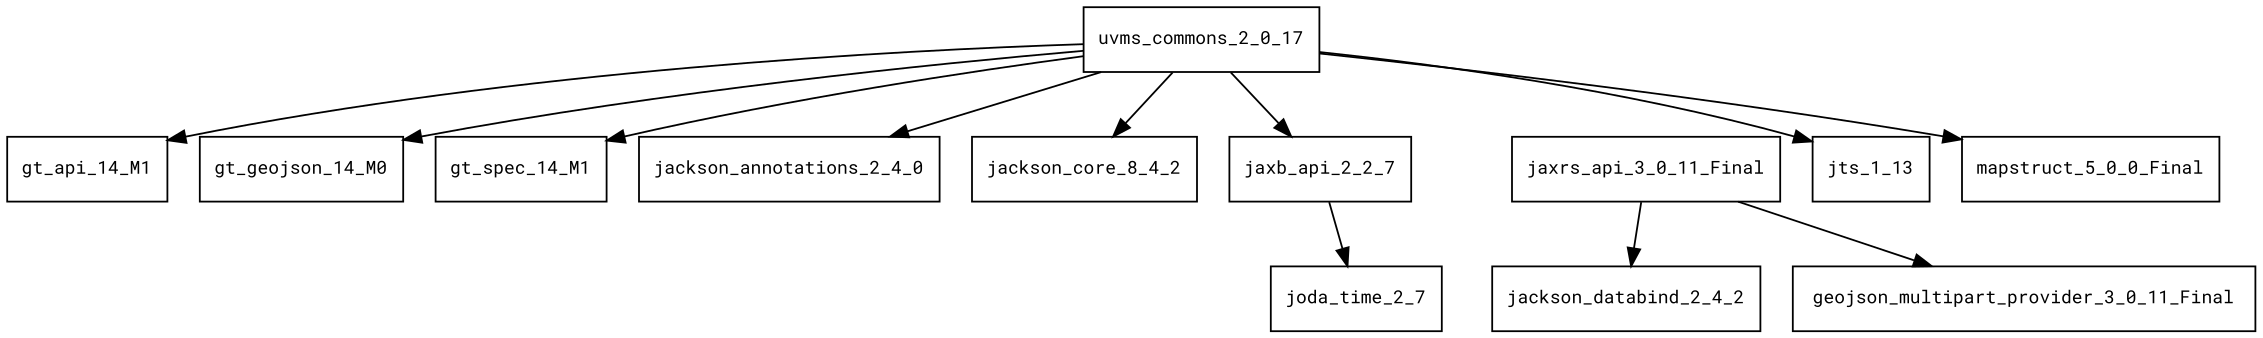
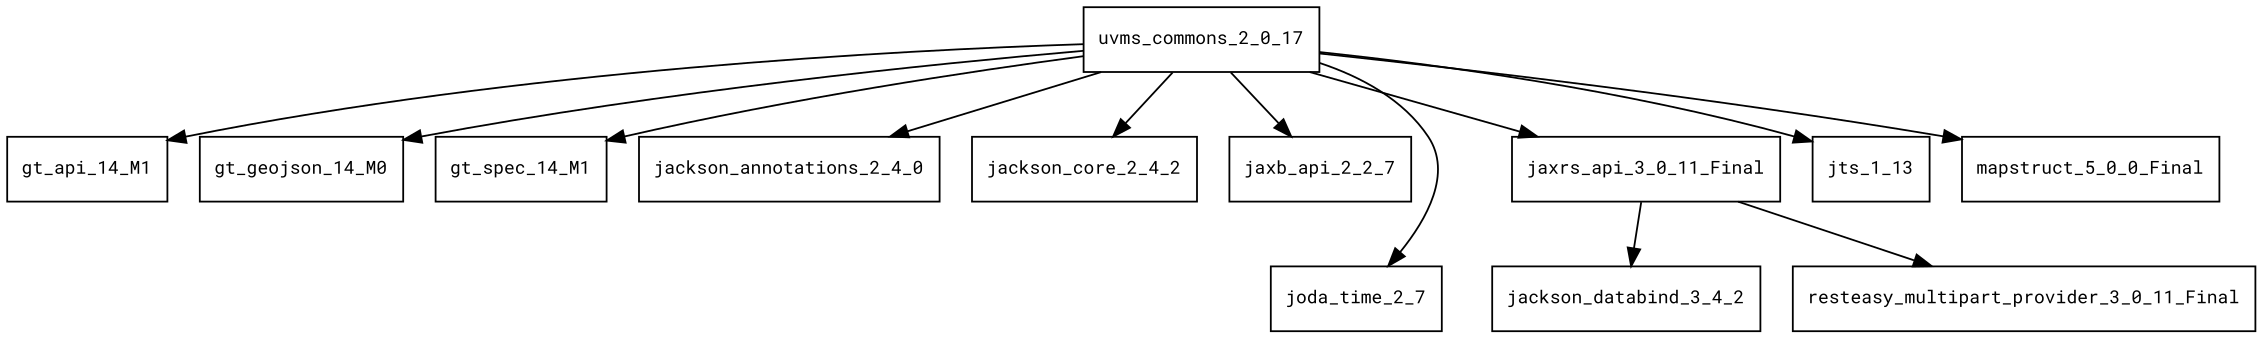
none -> (1415, 102)
(1084, 169) -> (1084, 169)
(1336, 225) -> (1426, 134)
(1626, 299) -> (1626, 299)
(2024, 299) -> (2024, 299)
